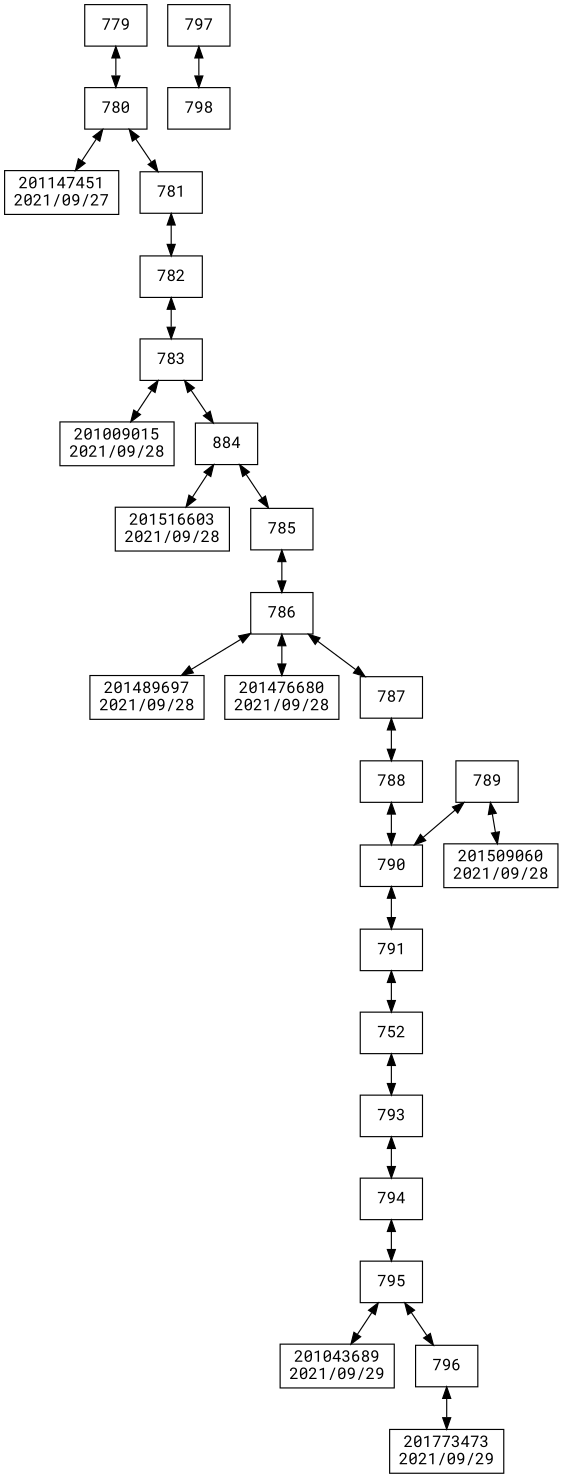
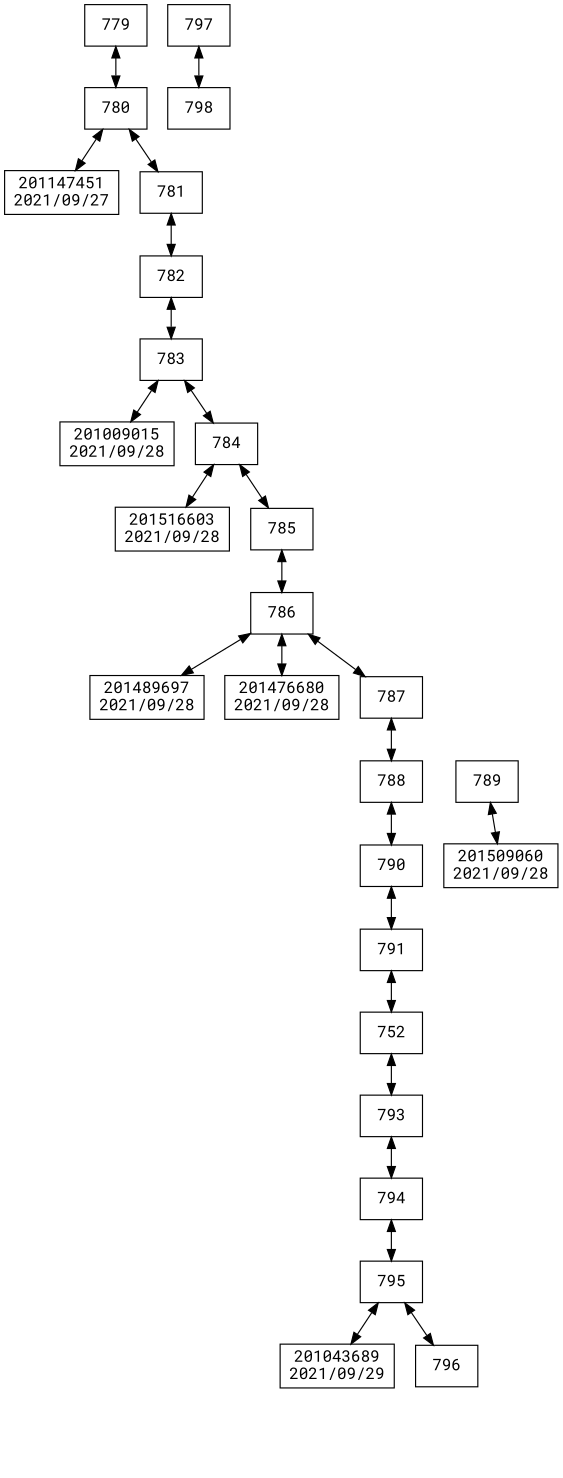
(227, 444) -> (227, 444)
(439, 824) -> none
(447, 1451) -> none
